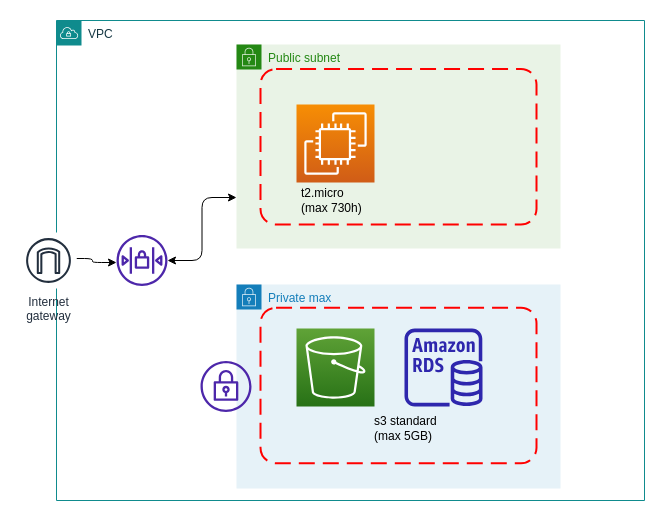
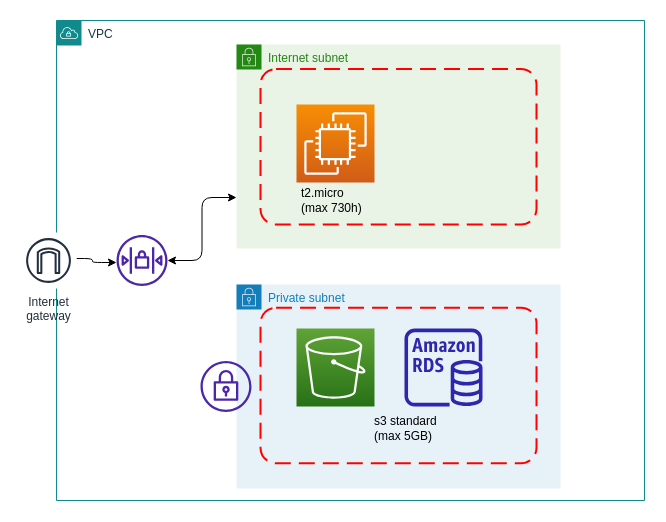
(308, 59) -> (317, 59)
(302, 299) -> (312, 299)
